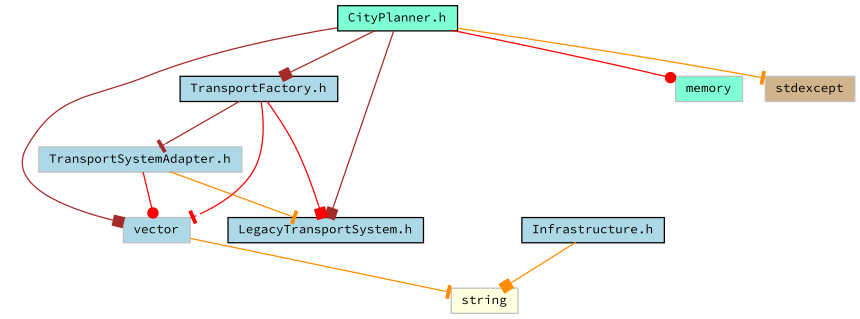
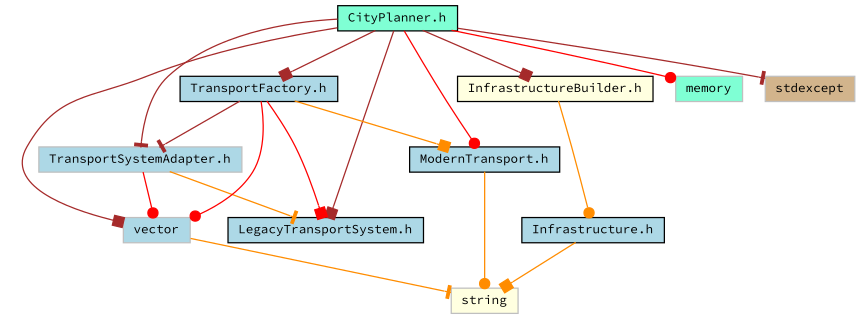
none -> (220, 44)
(608, 52) -> (608, 52)
none -> (555, 89)
none -> (485, 160)
(254, 170) -> (254, 170)
